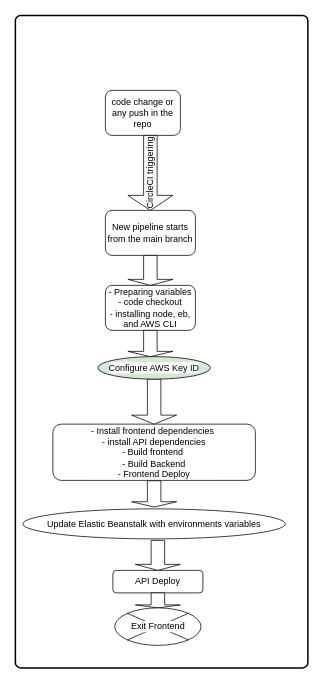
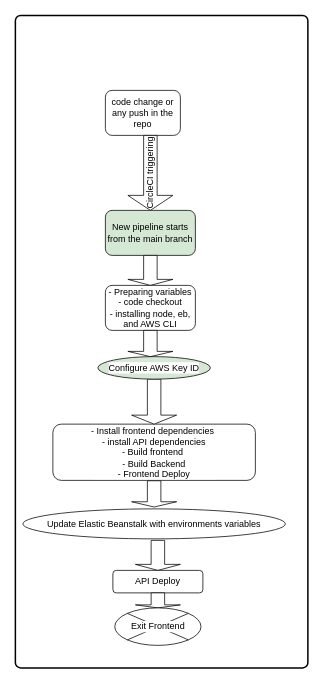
(150, 233) -> (150, 233)
